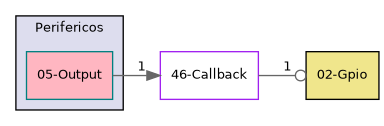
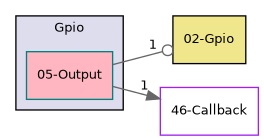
(70, 28) -> (70, 28)
(277, 76) -> (137, 58)
